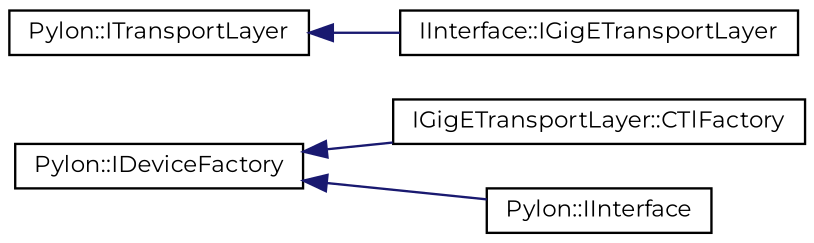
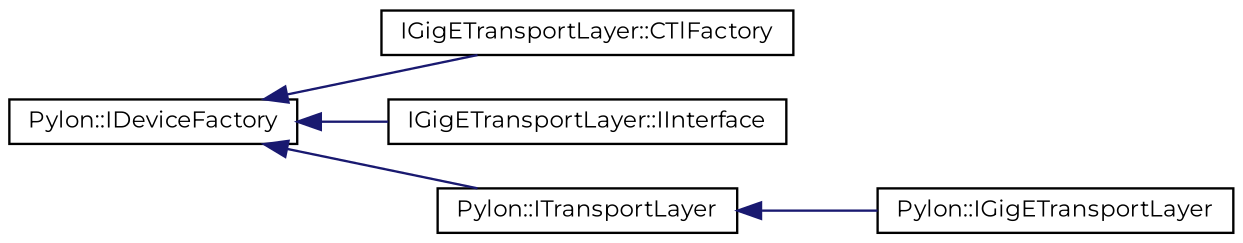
(599, 33) -> (1055, 211)
none -> (383, 169)
(599, 211) -> (587, 122)
